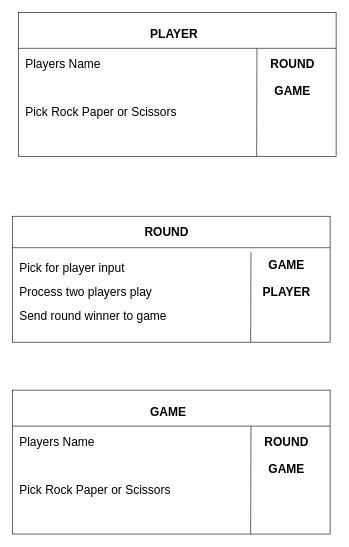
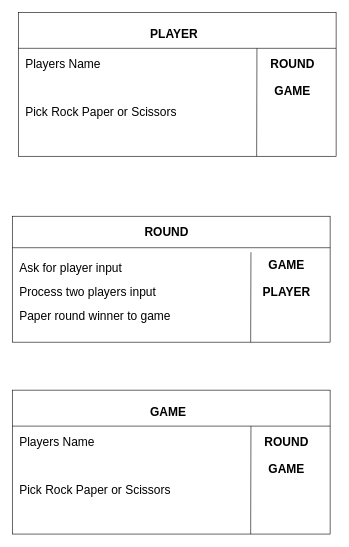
(81, 267) -> (79, 267)
(92, 291) -> (96, 291)
(96, 315) -> (99, 315)
